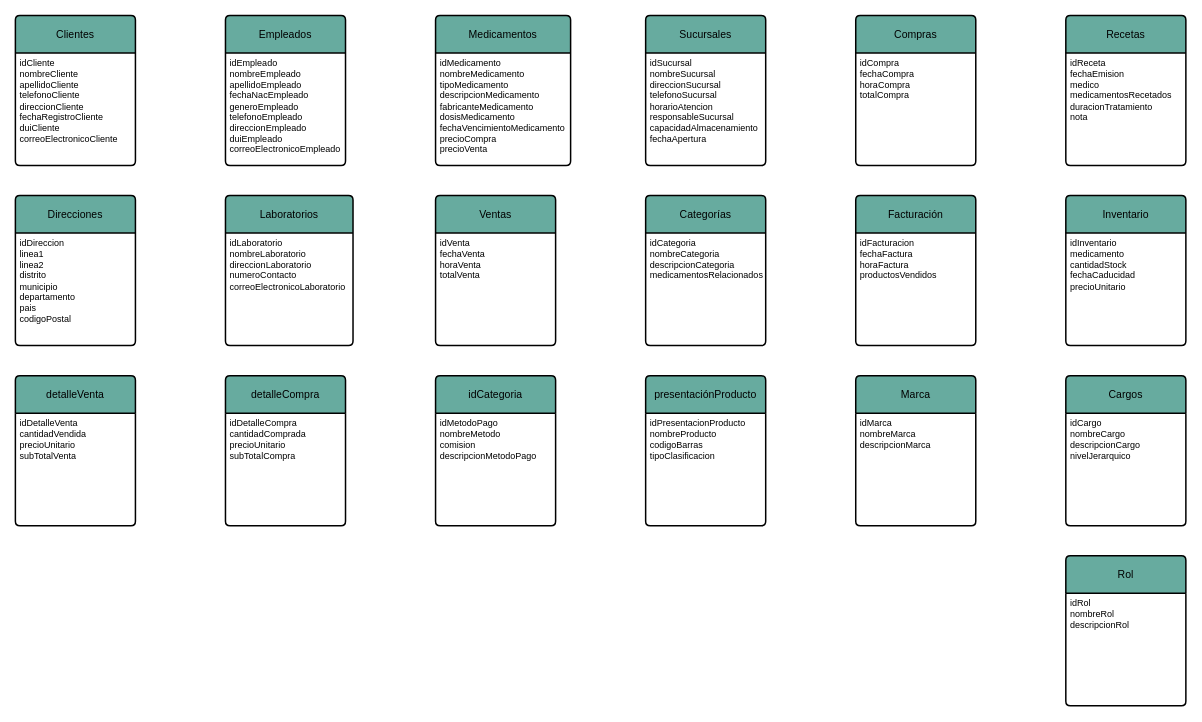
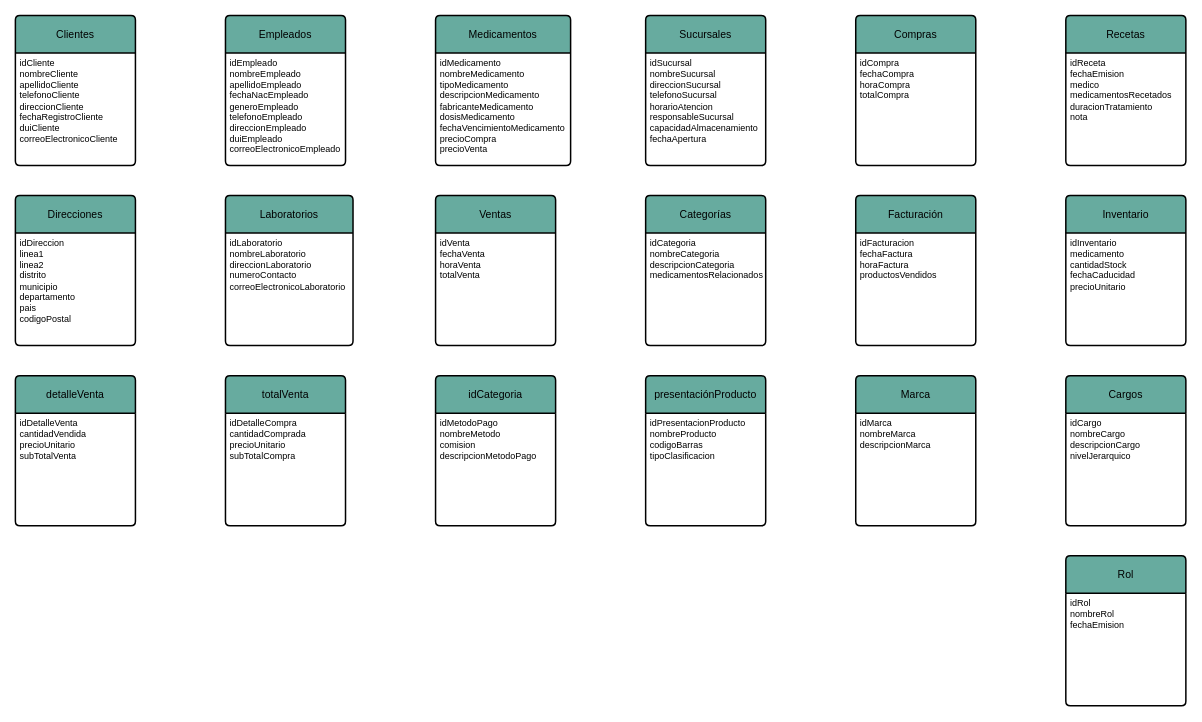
(285, 394) -> (285, 394)
(1102, 614) -> (1098, 614)
